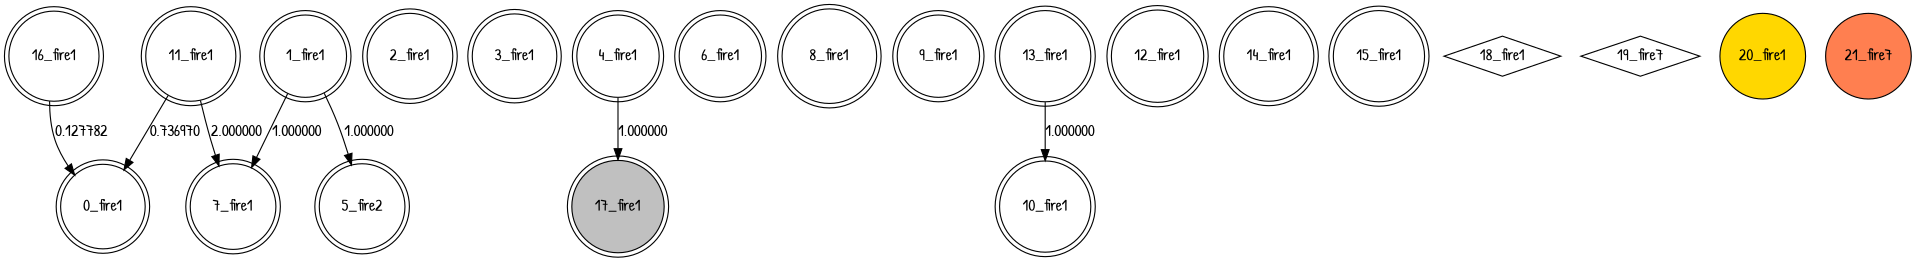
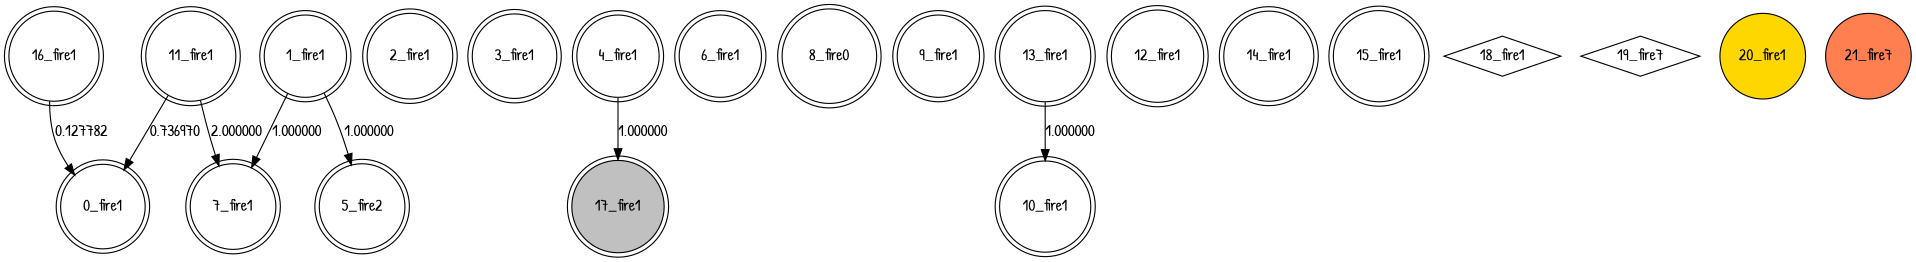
(829, 56) -> (829, 56)
